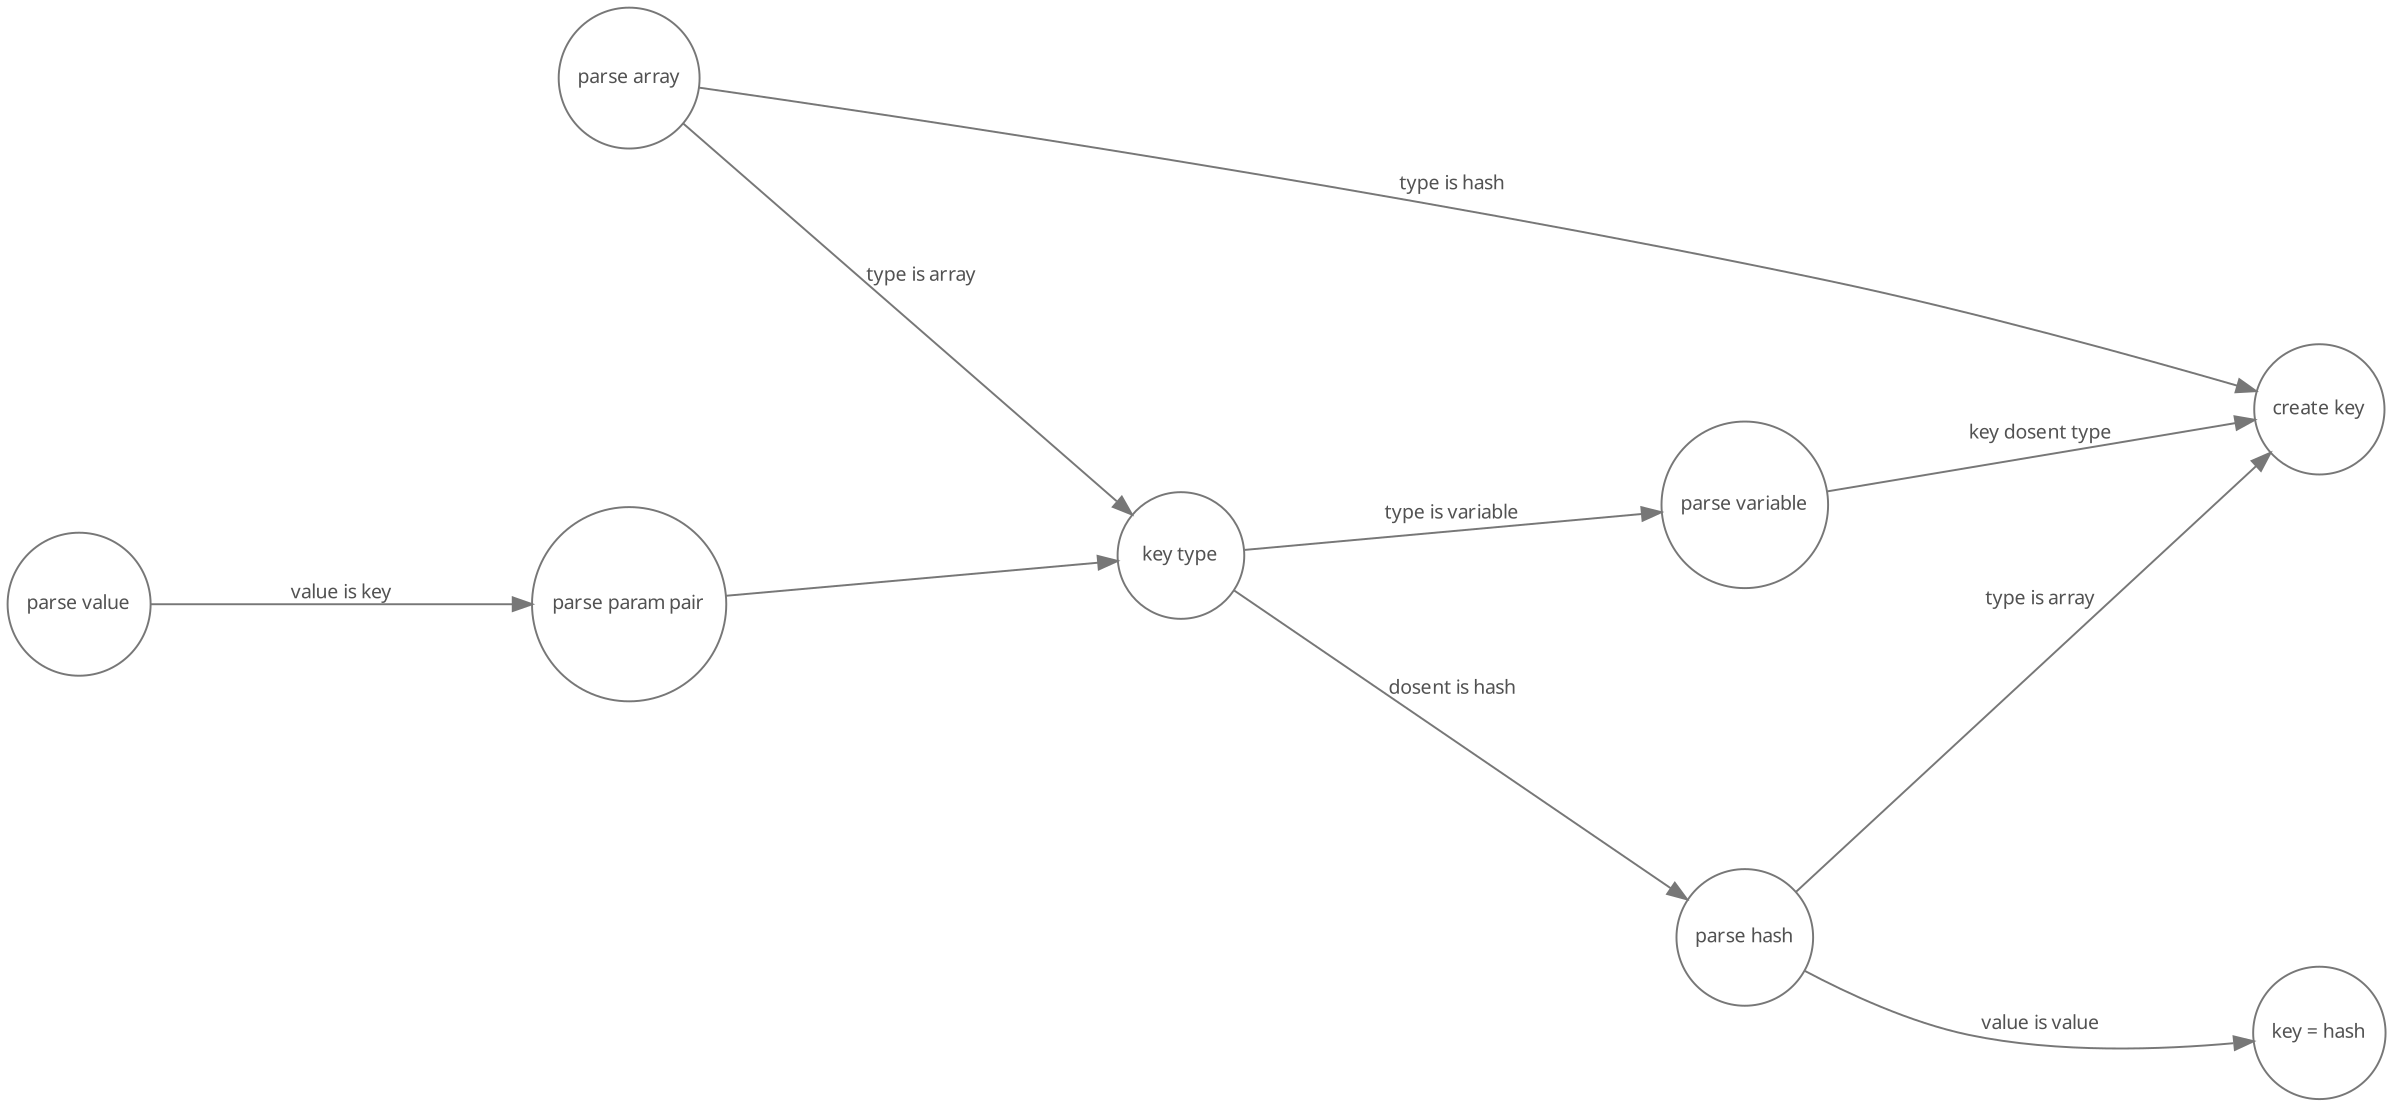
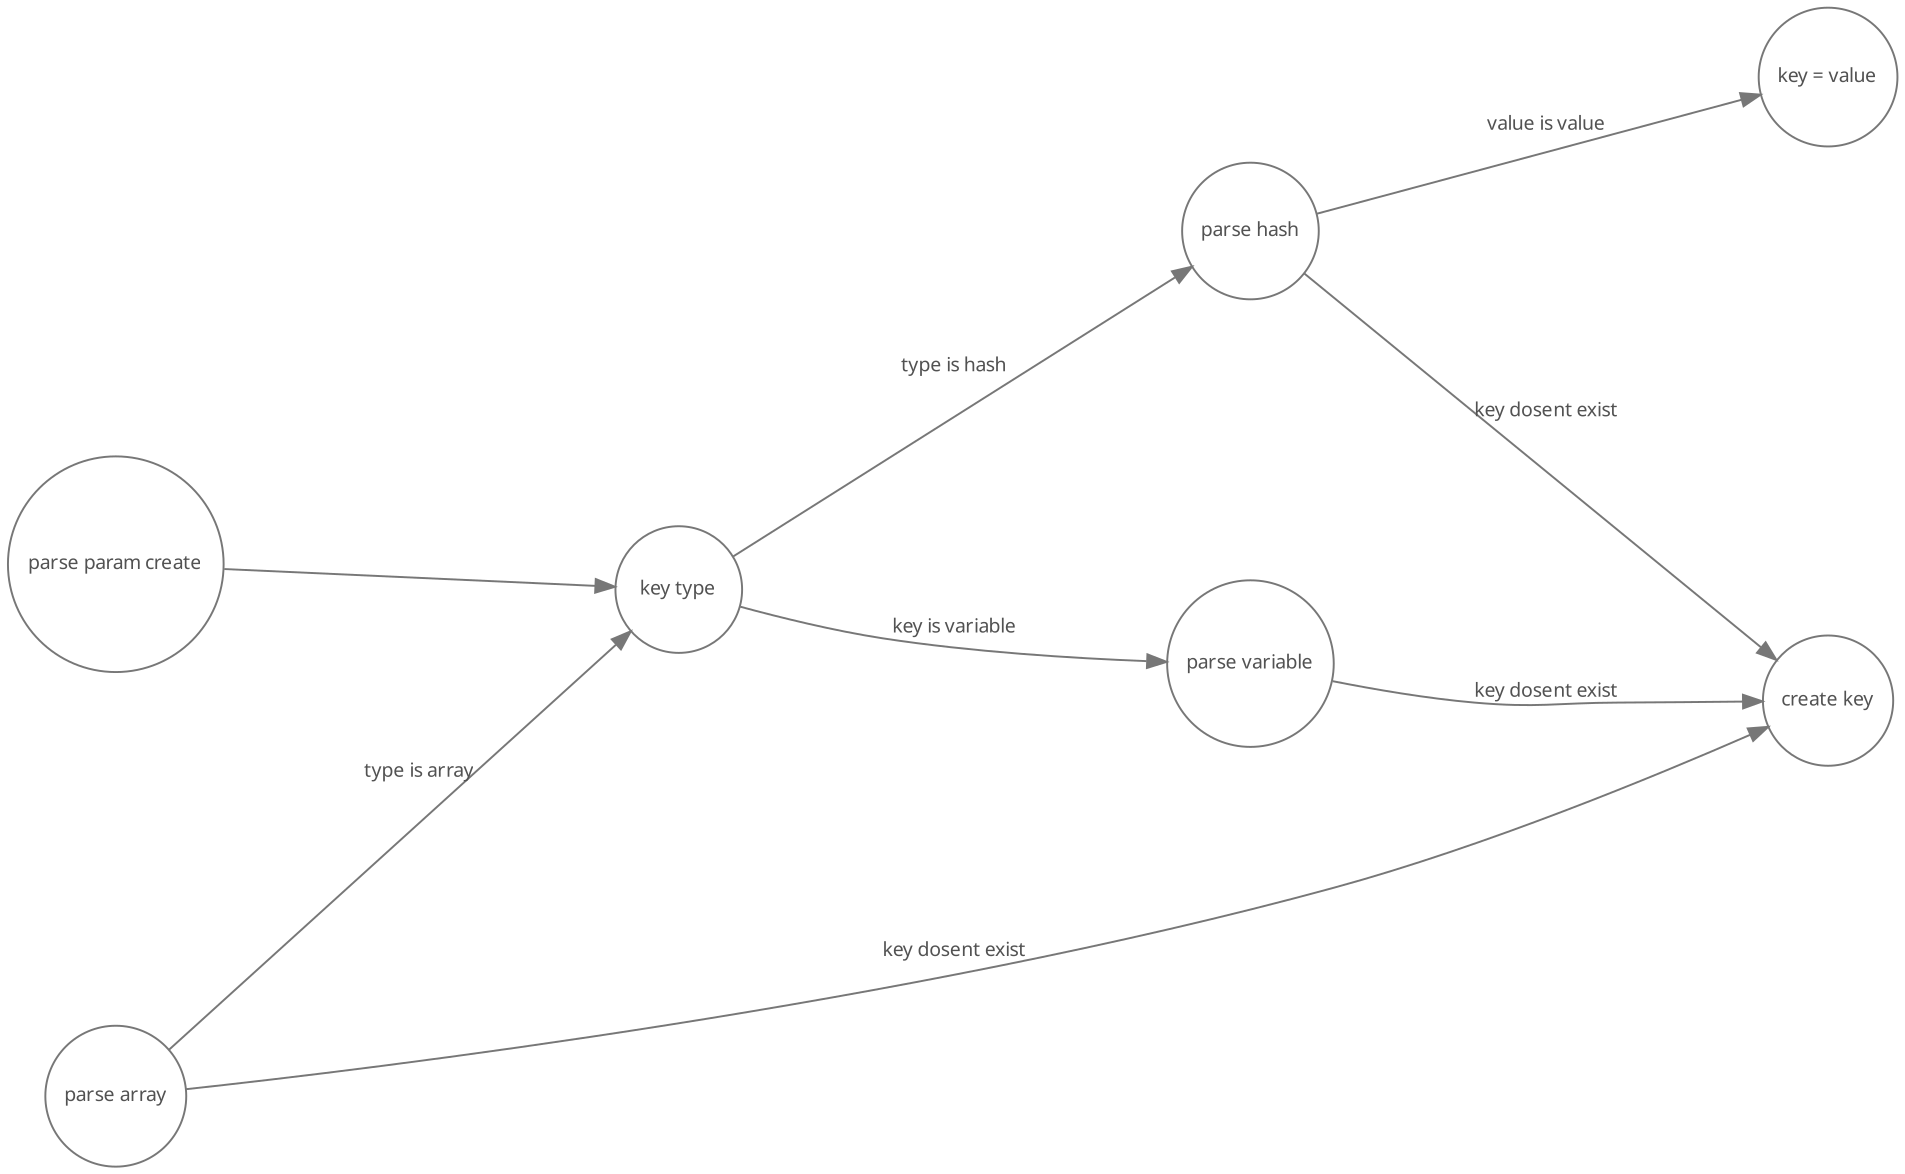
(1453, 184) -> (955, 951)
(2041, 434) -> (1546, 692)
(1453, 514) -> (955, 628)
(2041, 599) -> (1546, 411)
(79, 604) -> none
(629, 604) -> (116, 564)
(1453, 689) -> (955, 366)
(2319, 1033) -> (1828, 77)
